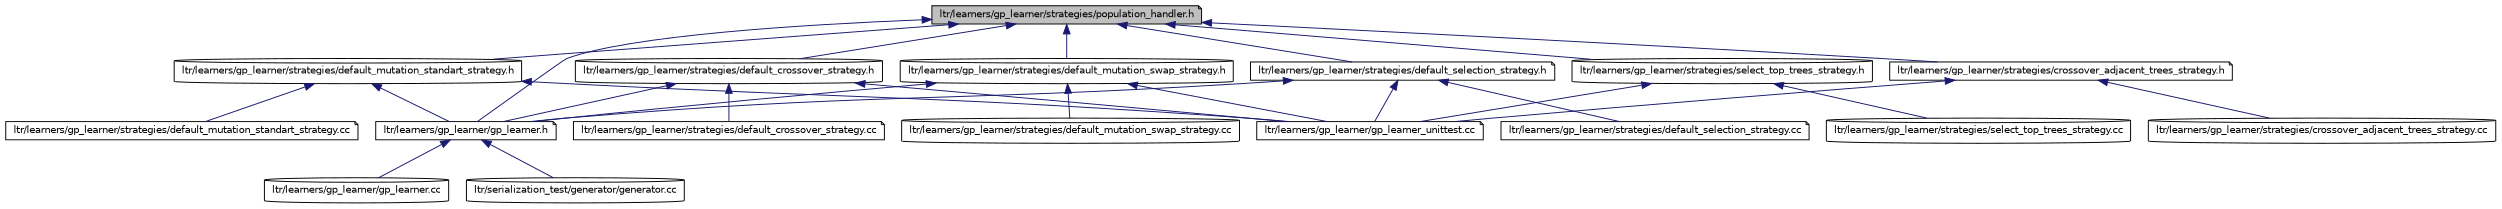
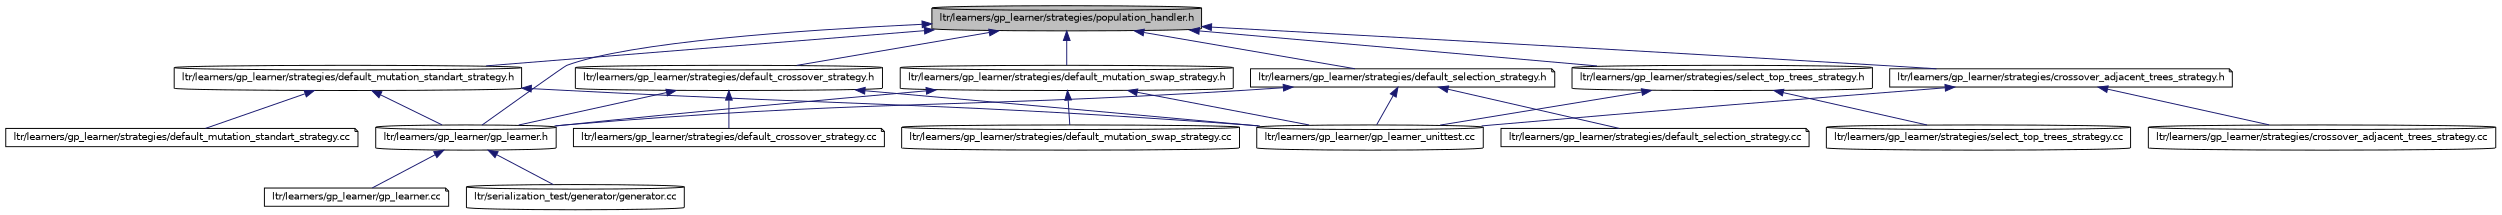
(1067, 15) -> (1067, 18)
(466, 131) -> (466, 138)
(1370, 131) -> (1370, 138)
(357, 190) -> (357, 197)
